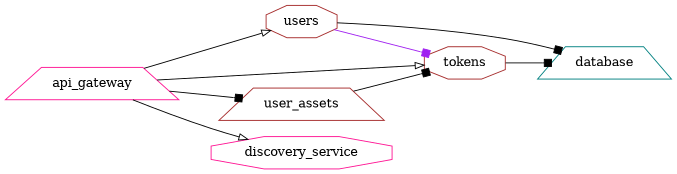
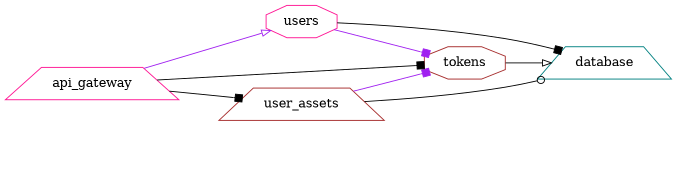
(302, 22) -> (302, 22)
(203, 51) -> (203, 51)
(524, 63) -> (524, 63)
(286, 73) -> (286, 73)
(387, 83) -> (387, 83)
none -> (451, 94)
(302, 153) -> none
